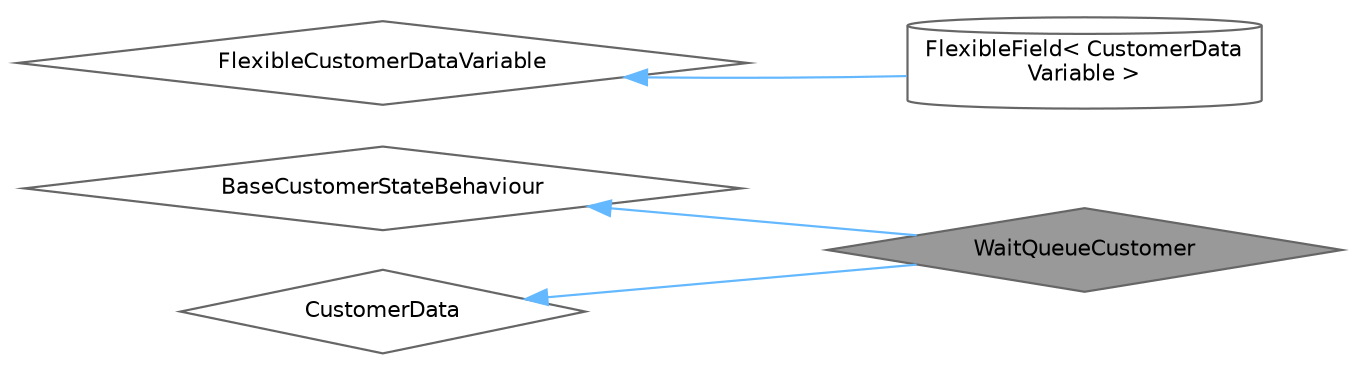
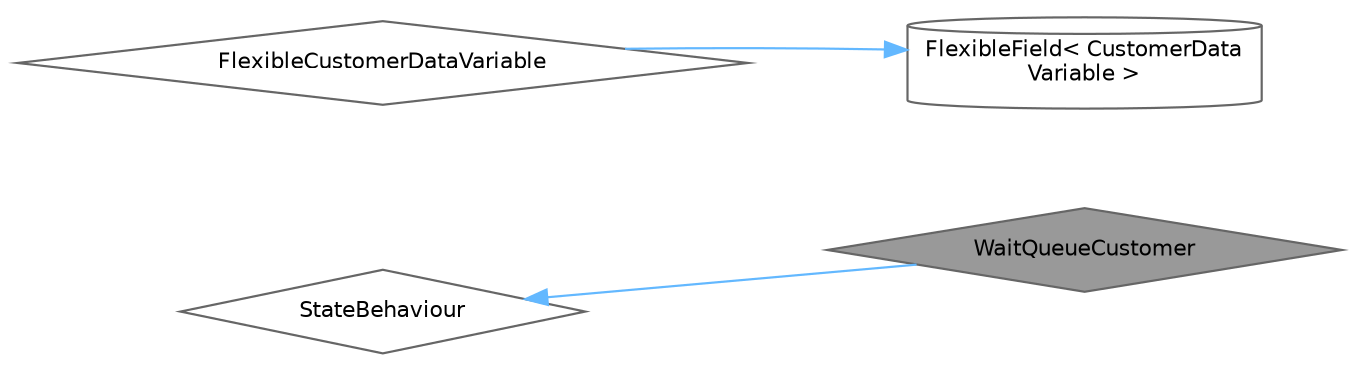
(777, 78) -> (755, 48)
(383, 188) -> none
(383, 312) -> (383, 312)
